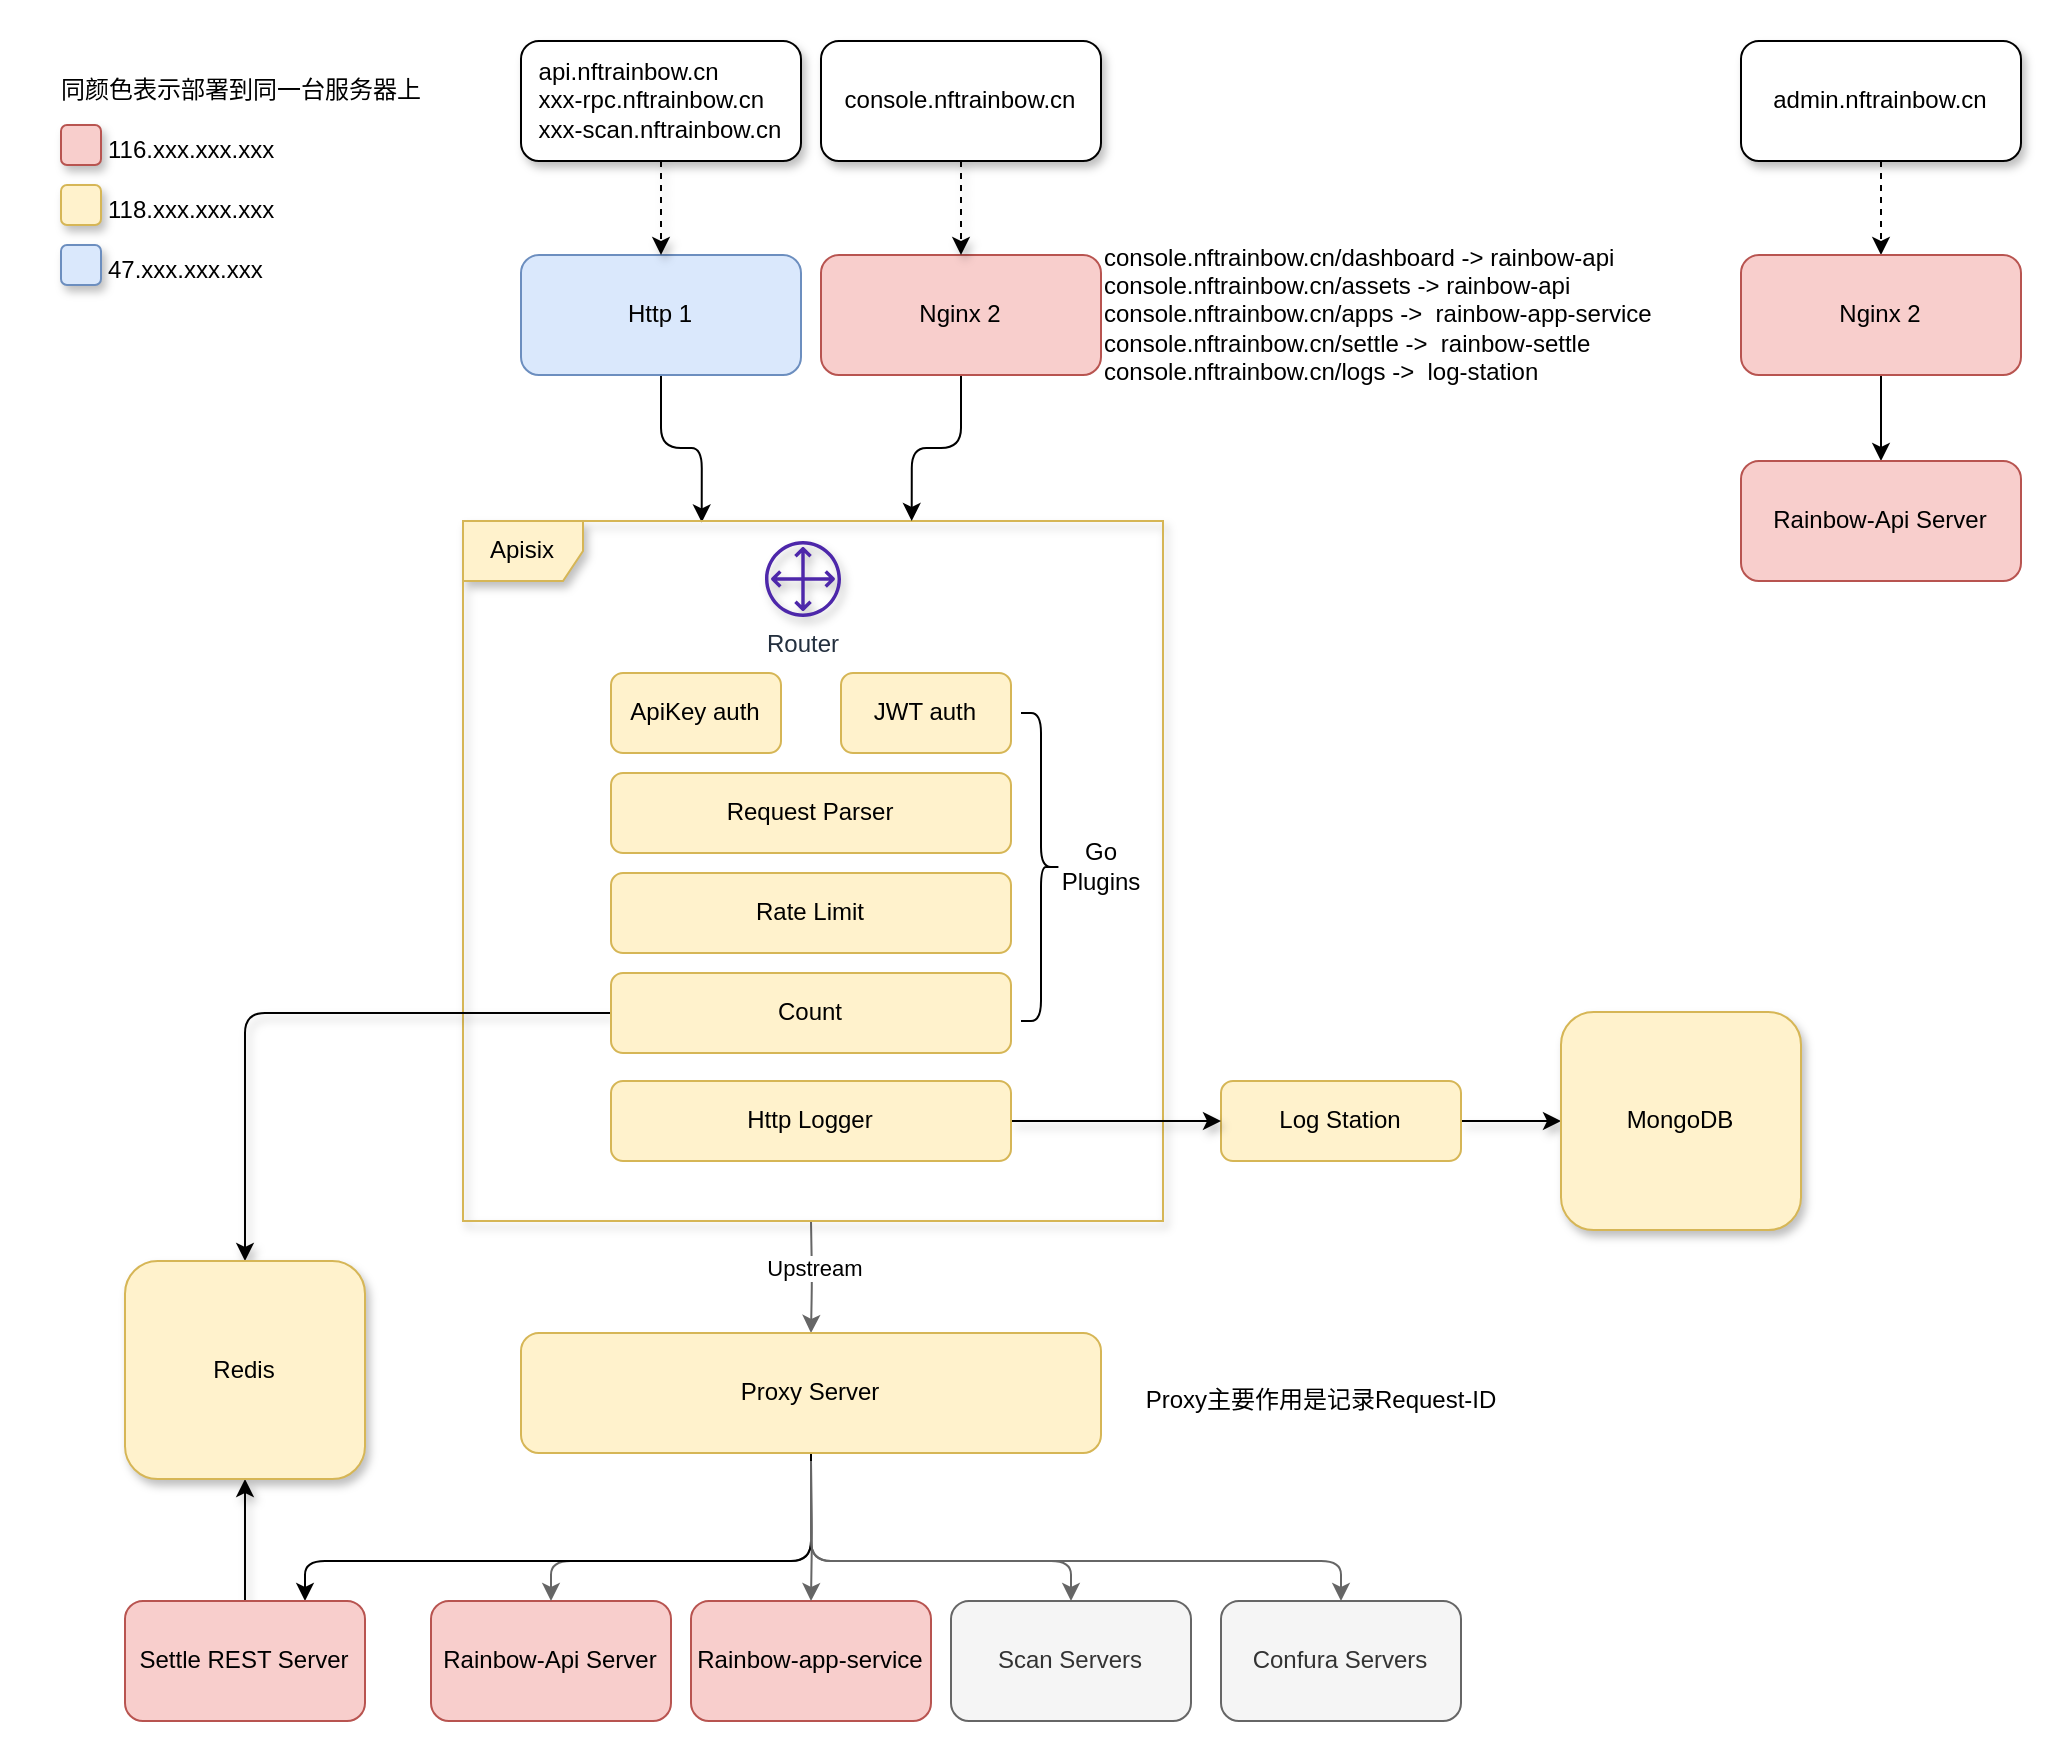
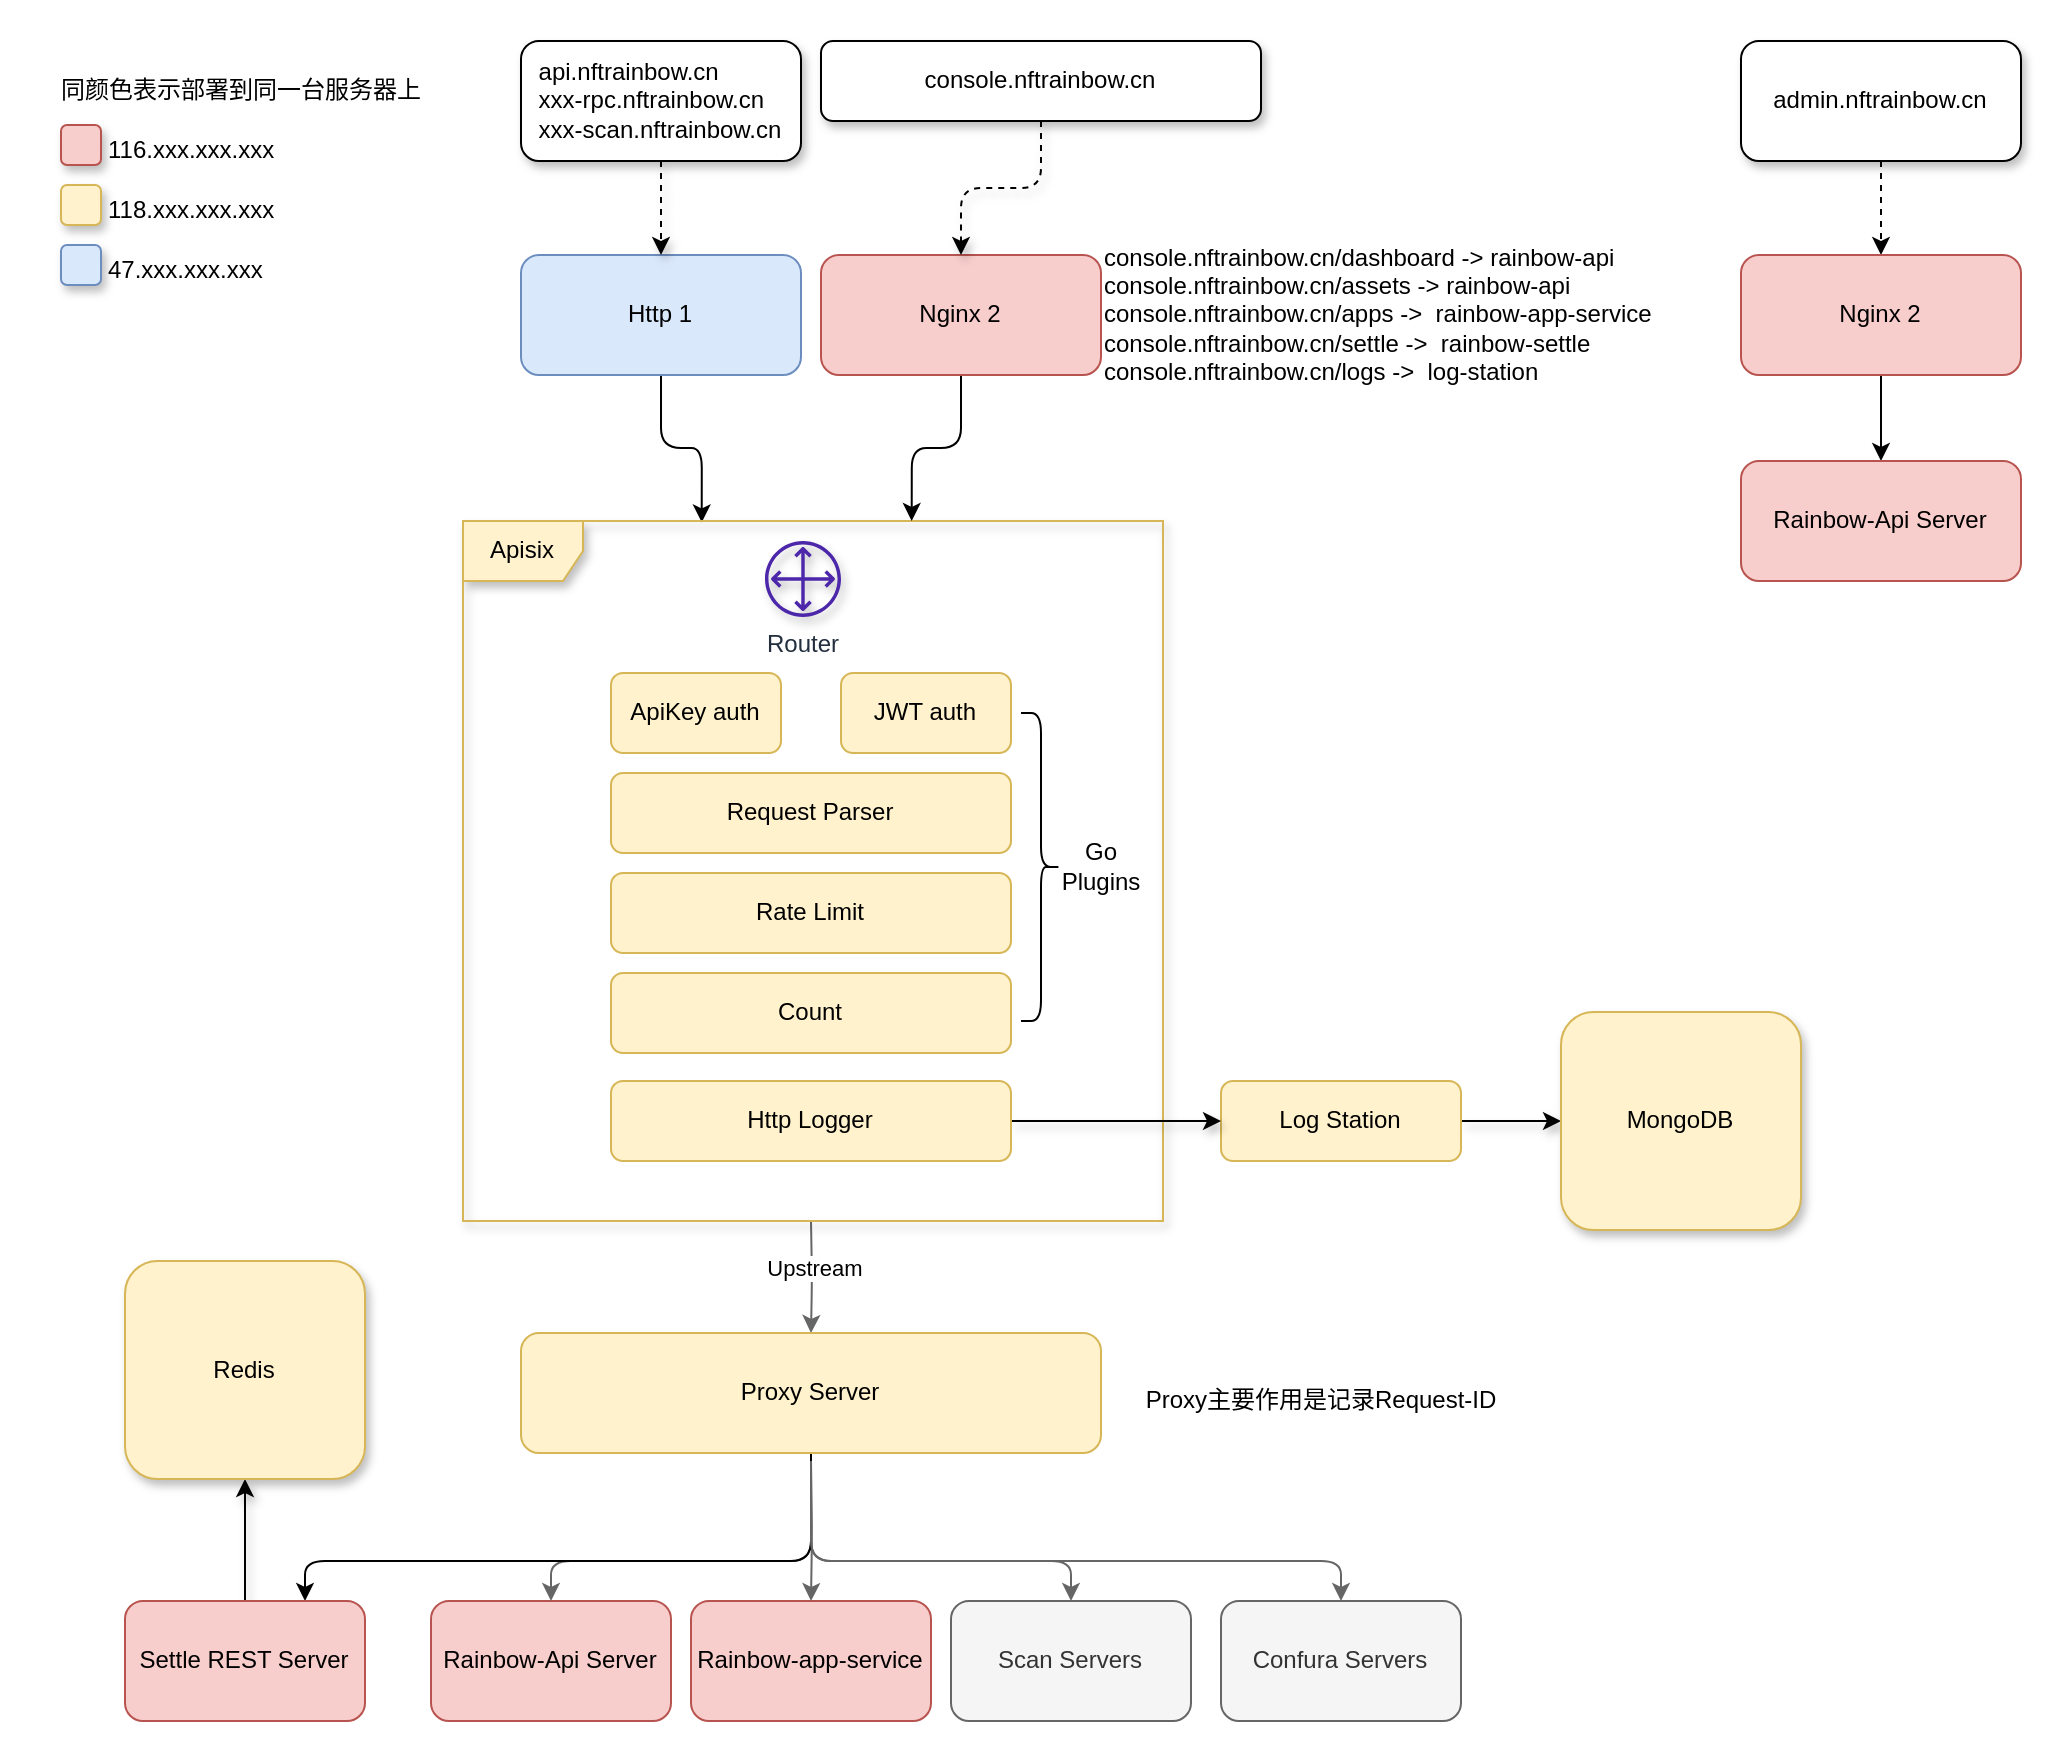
(961, 101) -> (1041, 81)
(318, 1013) -> none
